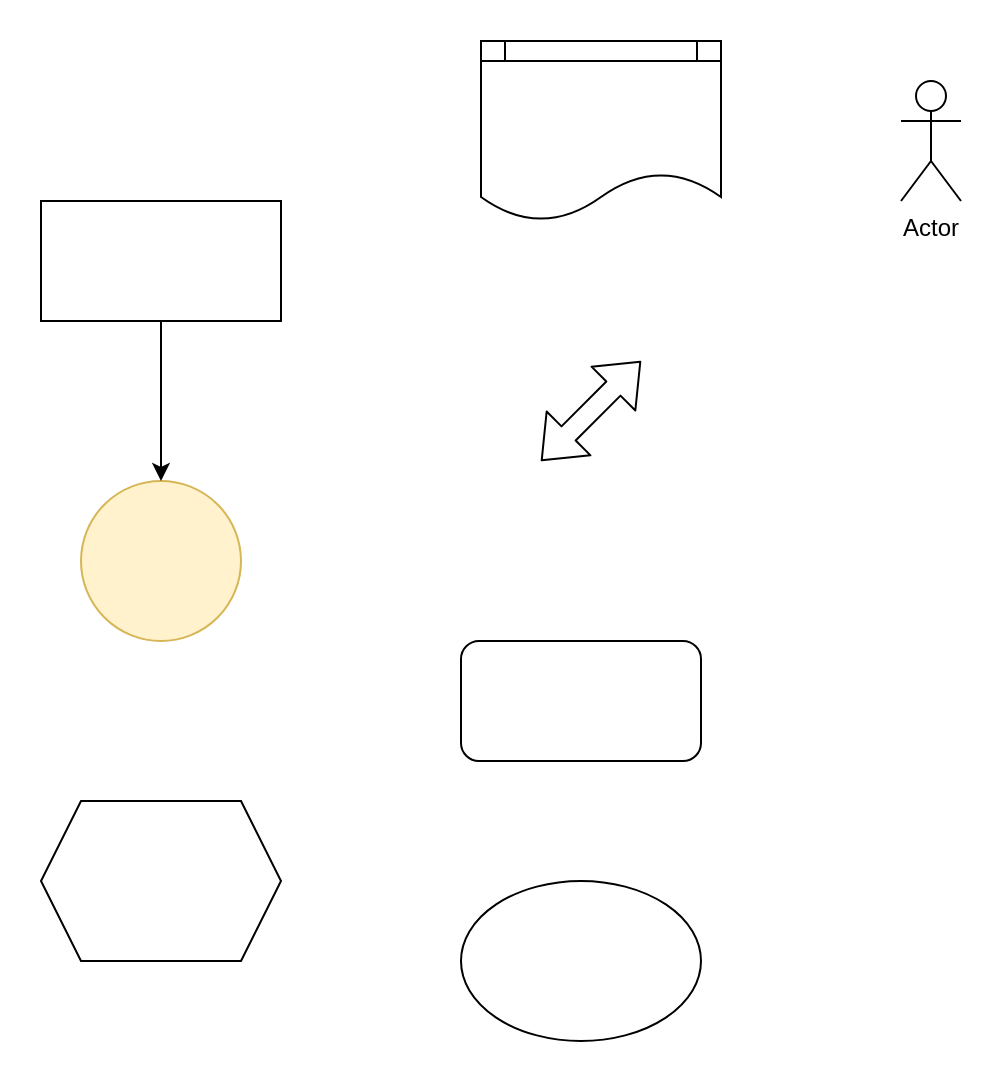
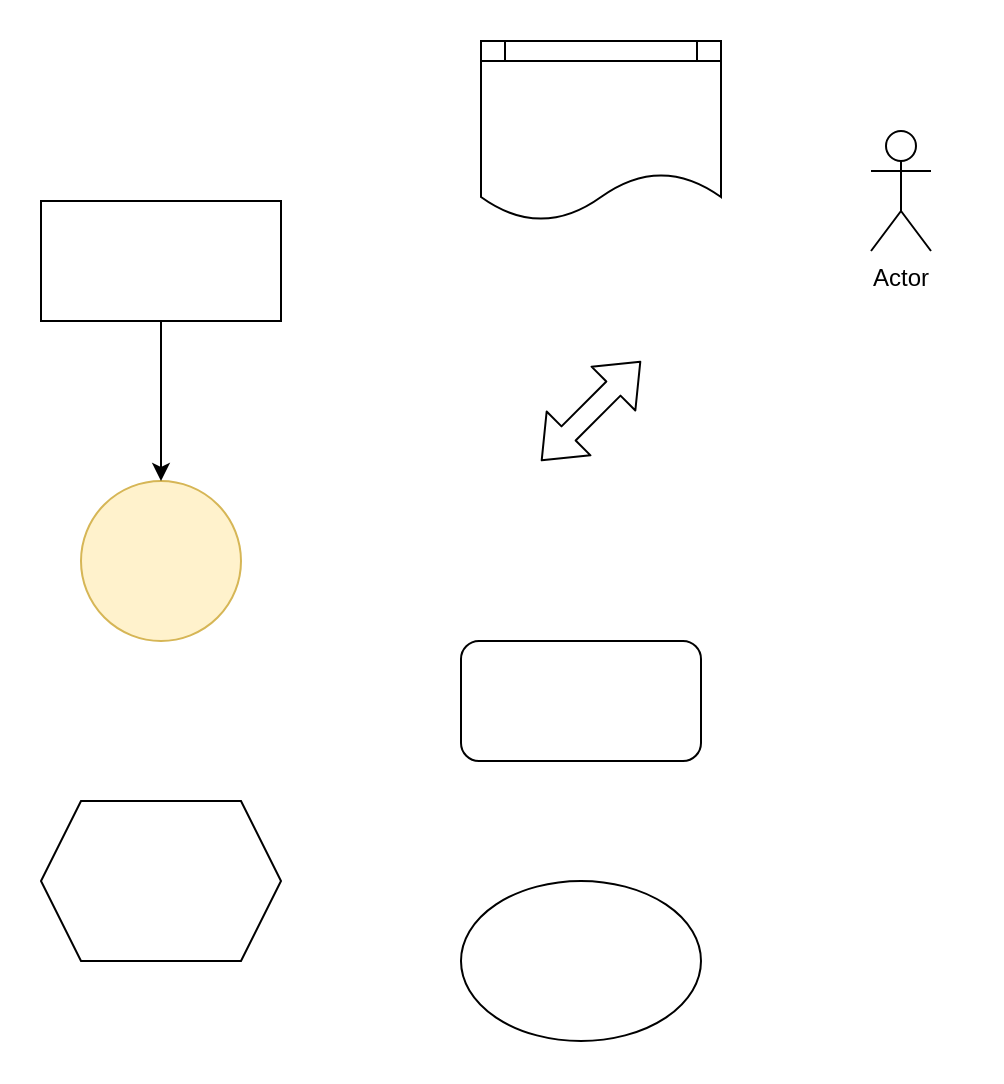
(931, 141) -> (901, 191)
